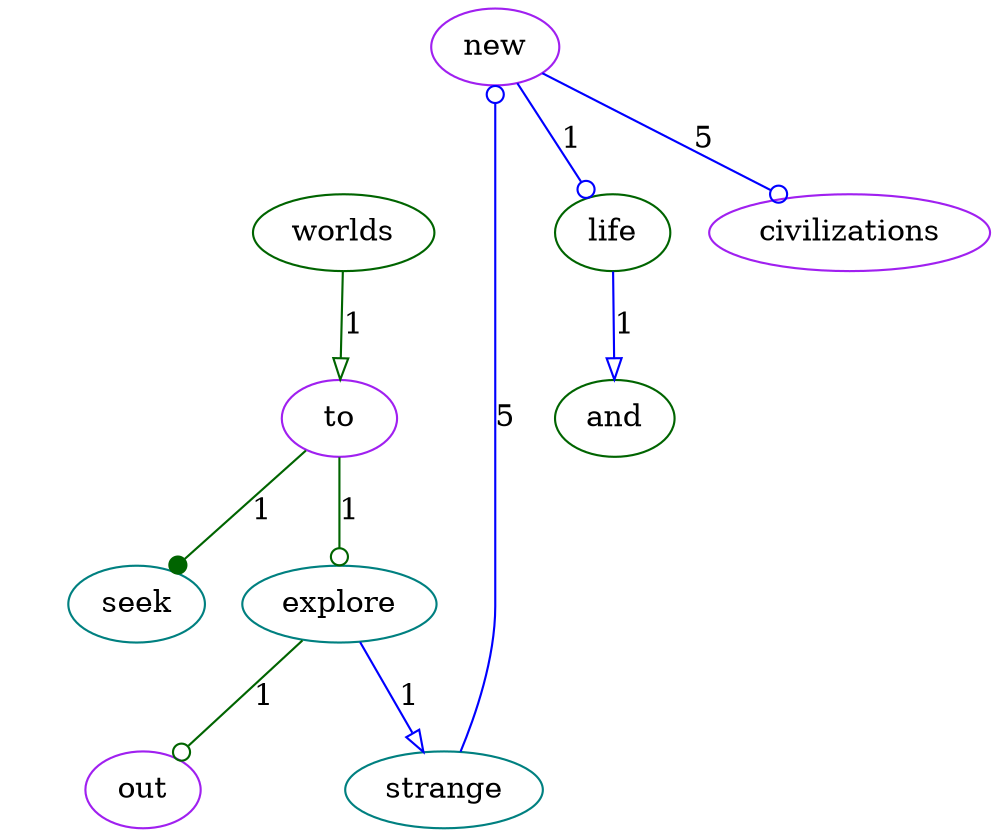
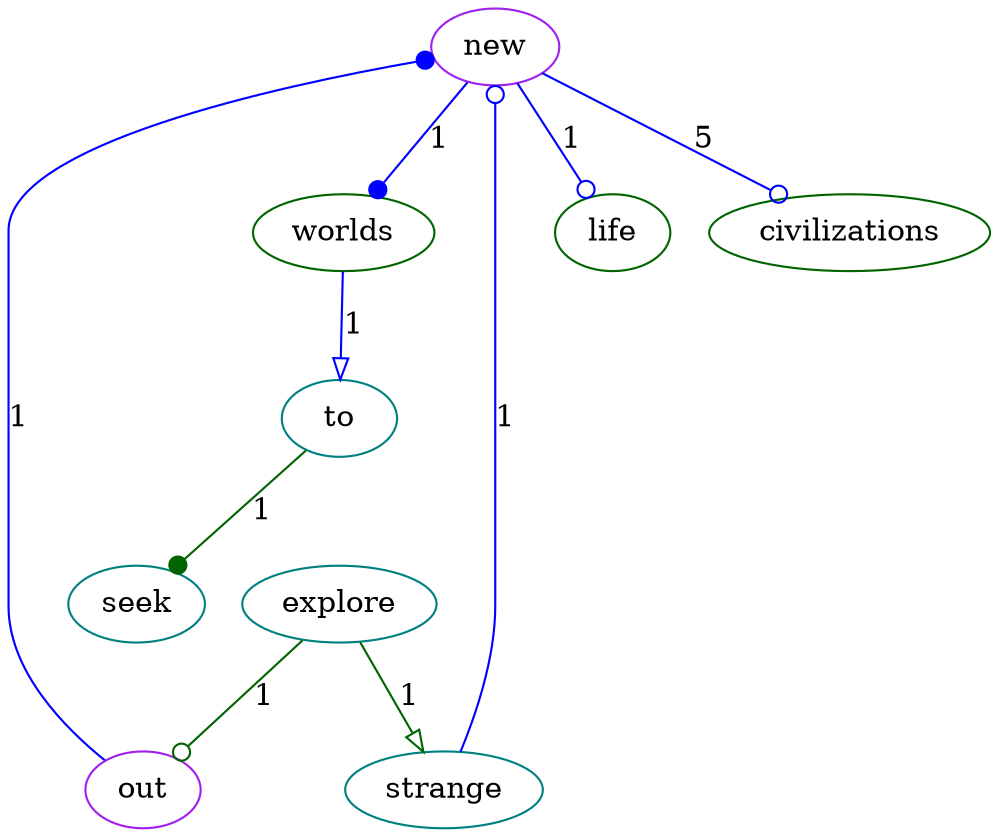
none -> (426, 132)
(850, 233) -> (850, 233)
none -> (9, 283)
(342, 315) -> (342, 315)
(339, 418) -> (339, 418)
(506, 418) -> (506, 418)
(615, 418) -> none
(339, 503) -> none
(386, 687) -> (386, 687)
